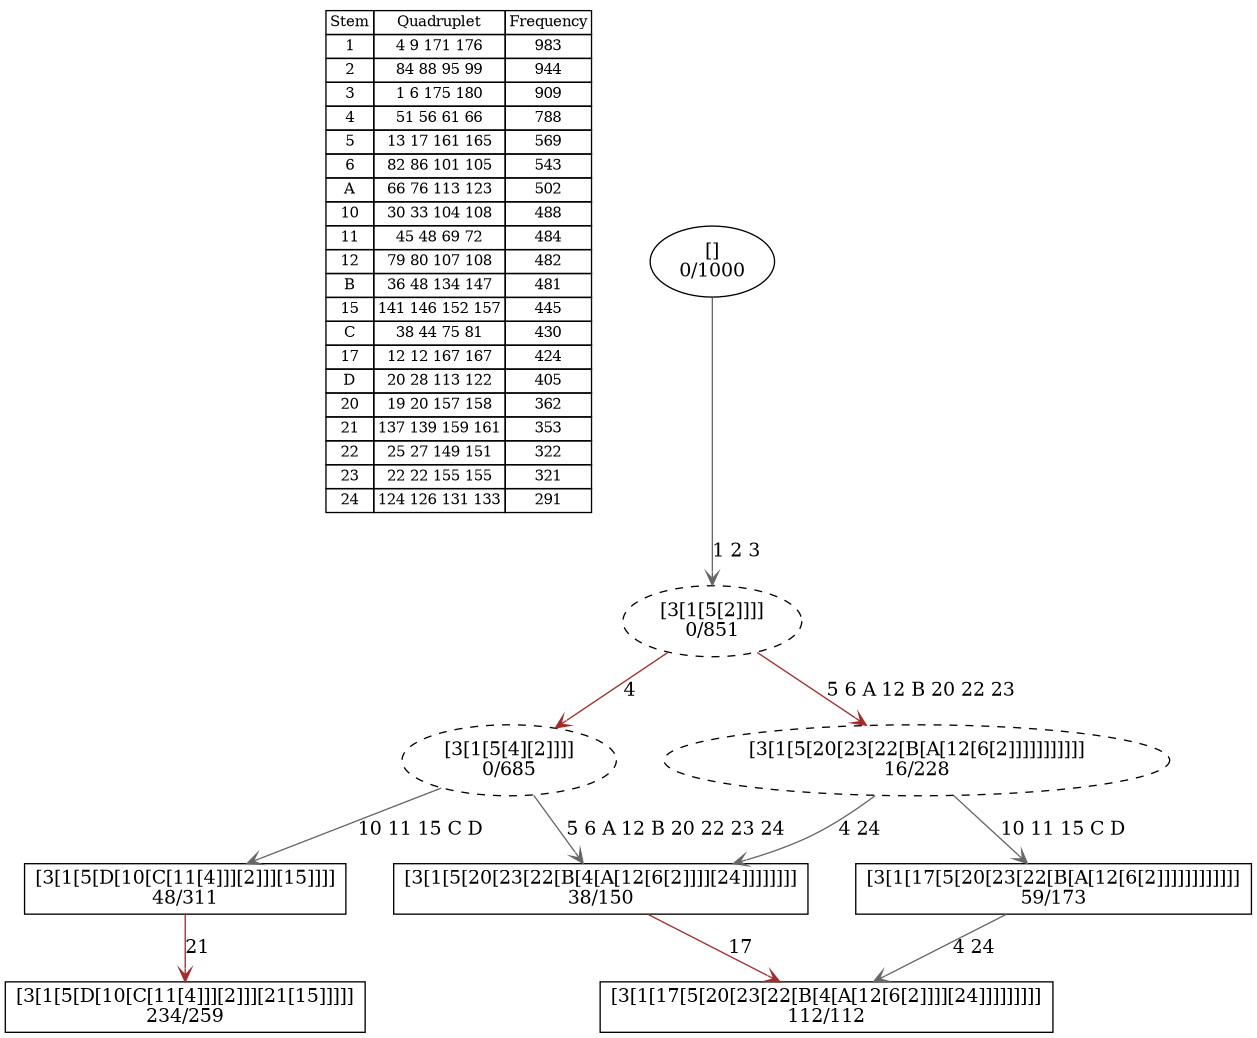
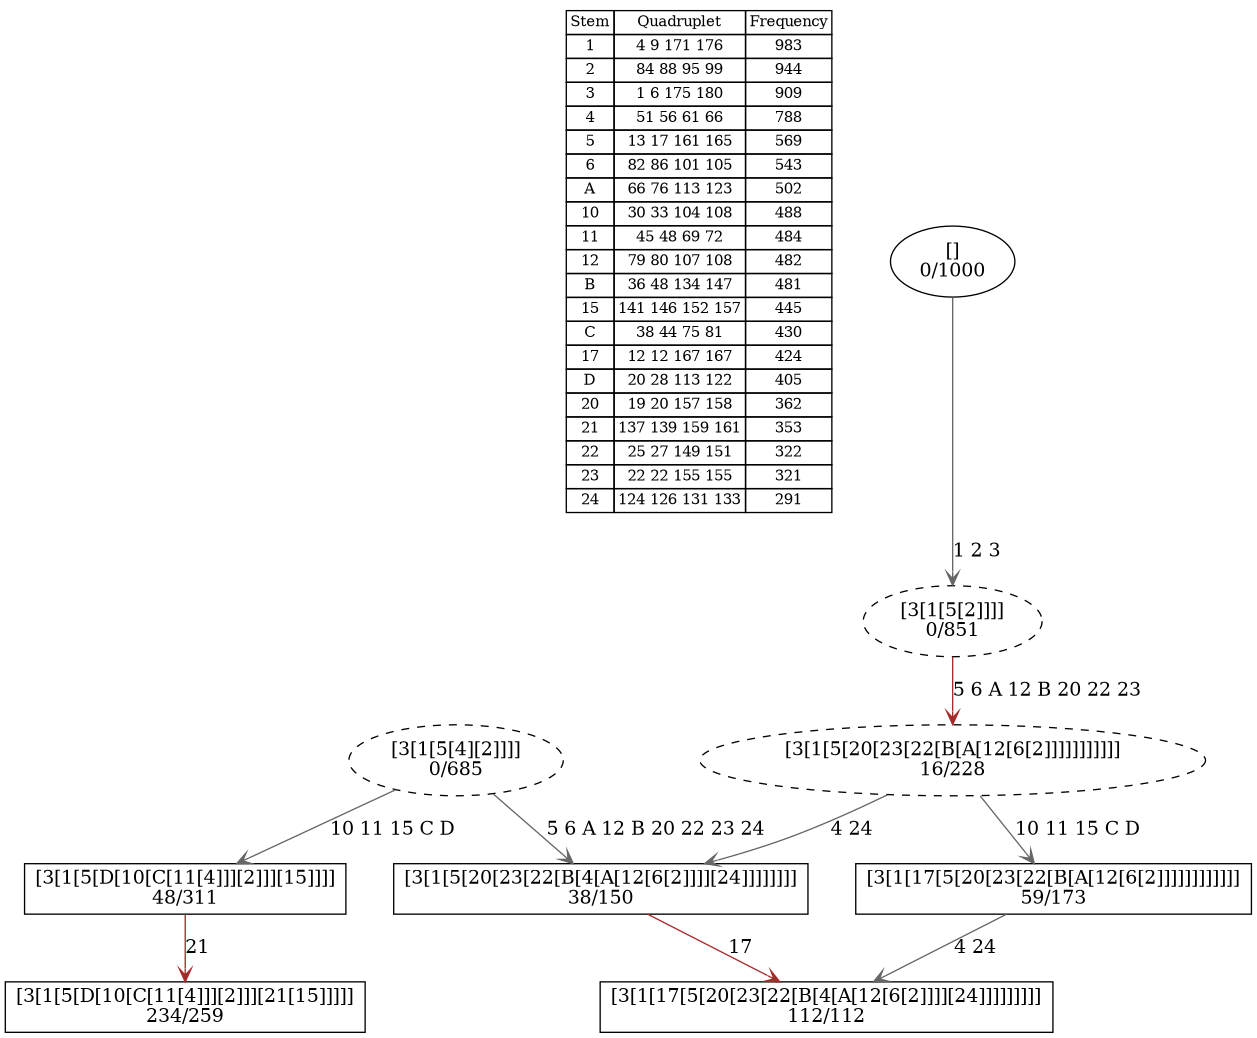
(617, 686) -> none
